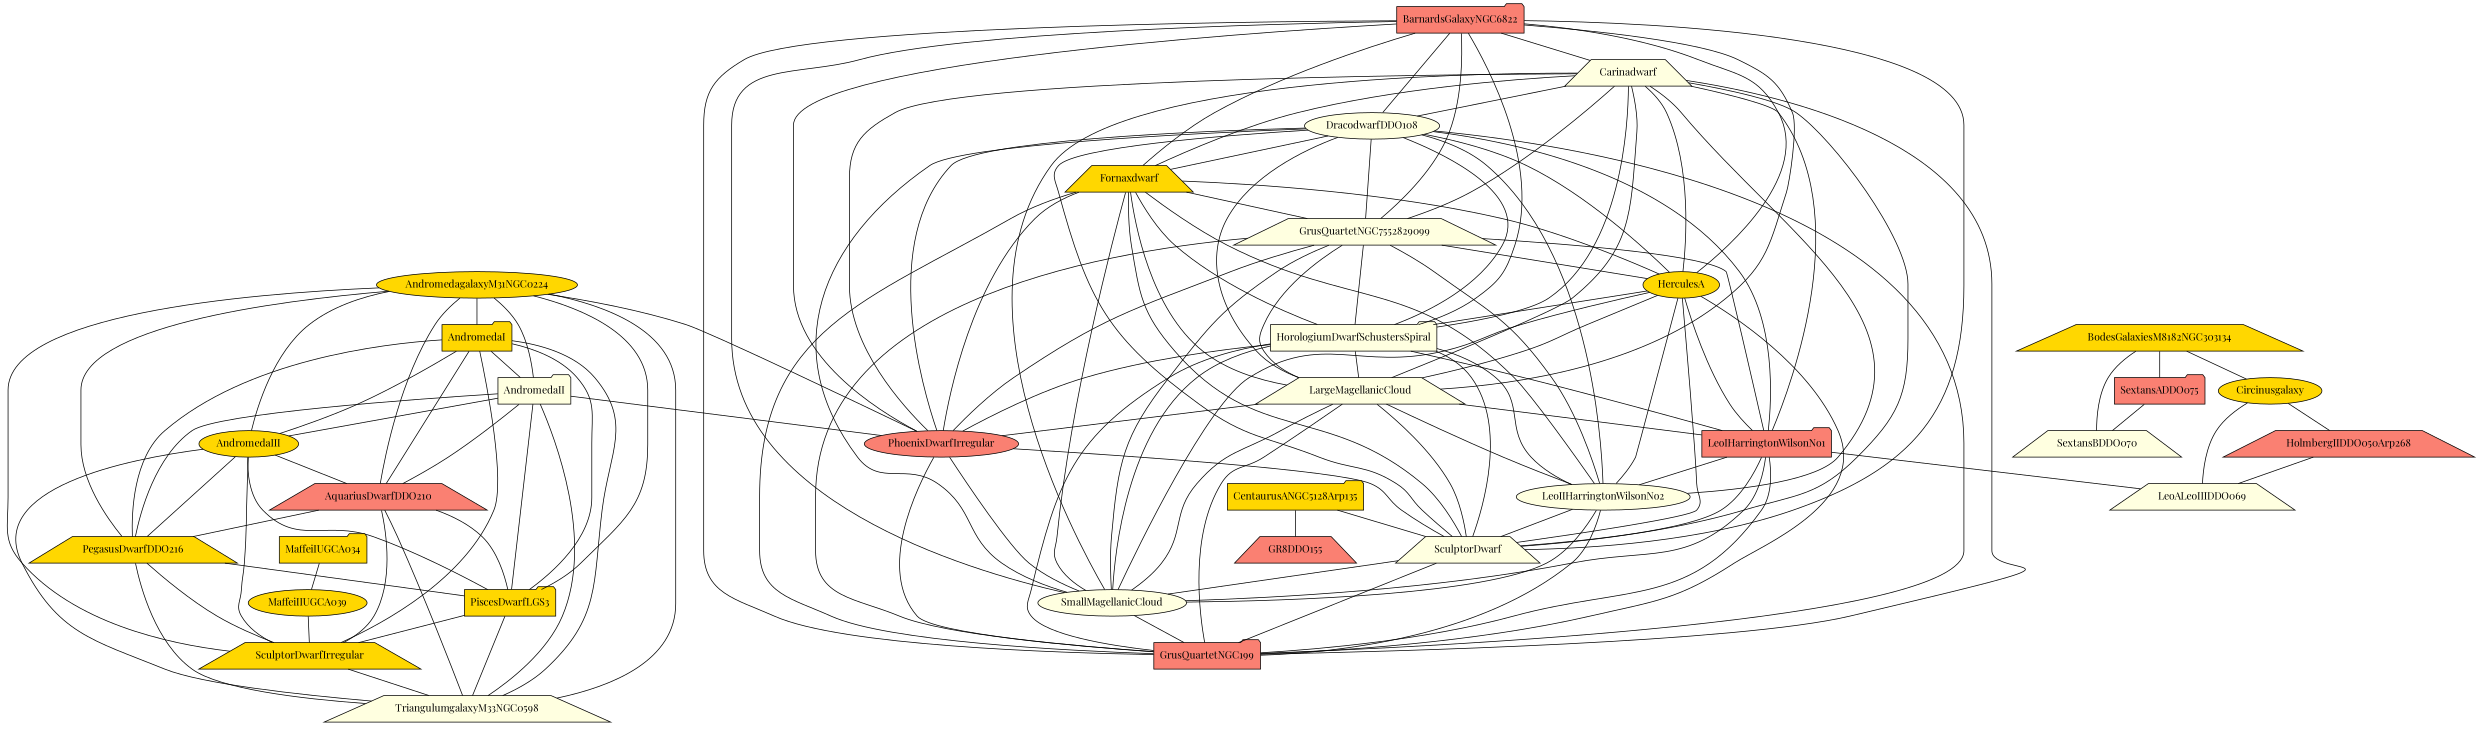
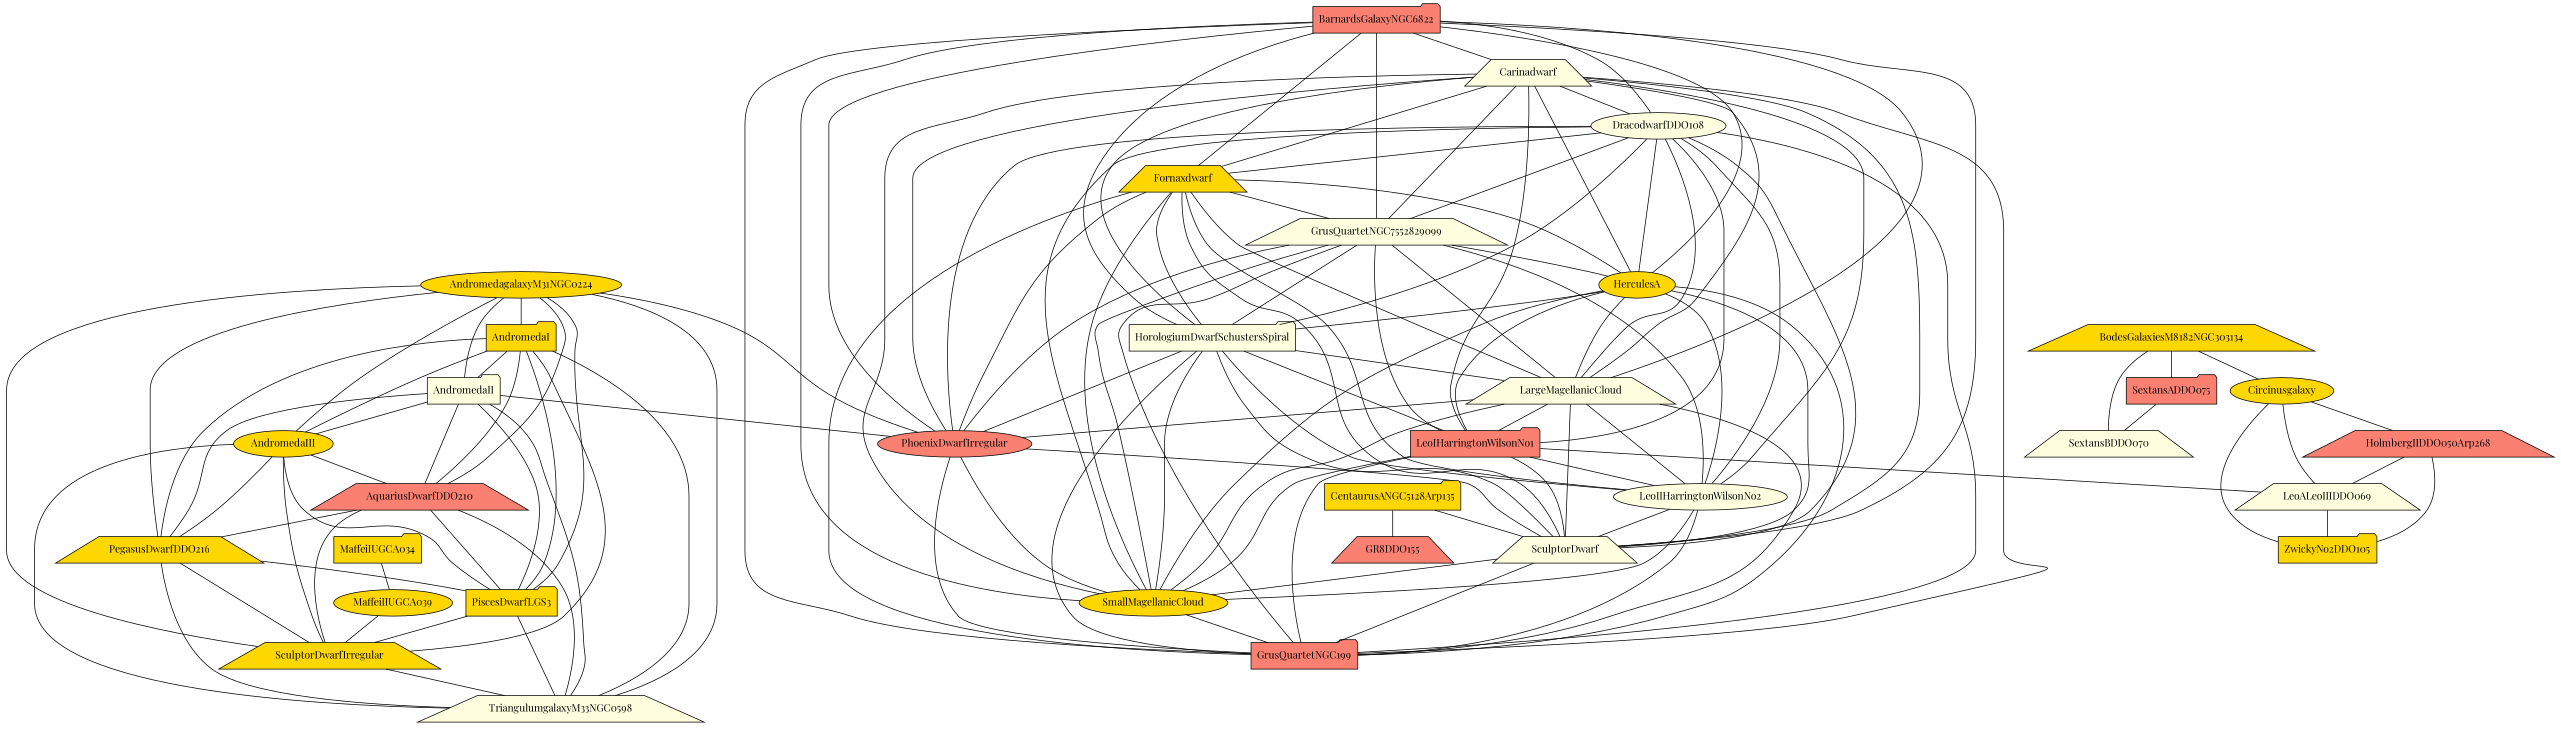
none -> (2328, 550)
(1112, 603) -> (1153, 603)
